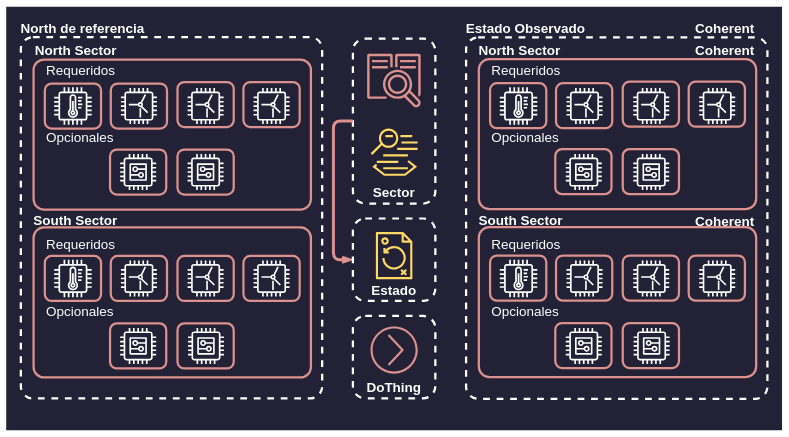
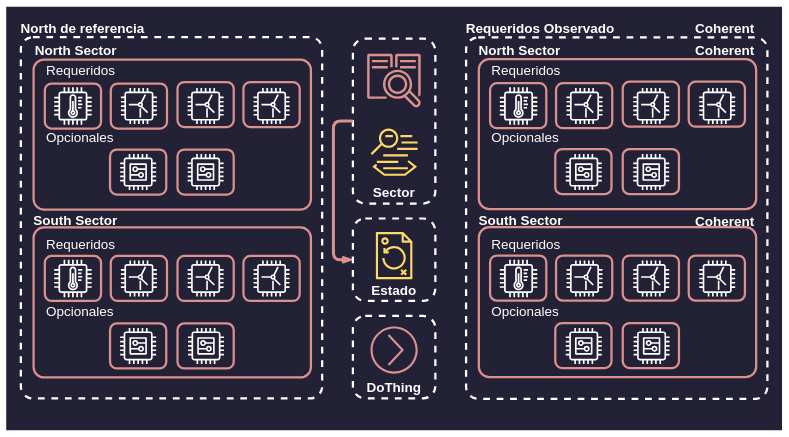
(525, 29) -> (538, 29)
